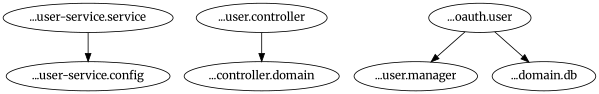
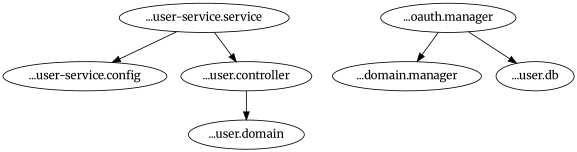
(480, 18) -> (448, 18)
none -> (223, 44)
(262, 76) -> (246, 135)
(416, 76) -> (407, 76)
(544, 76) -> (535, 76)
